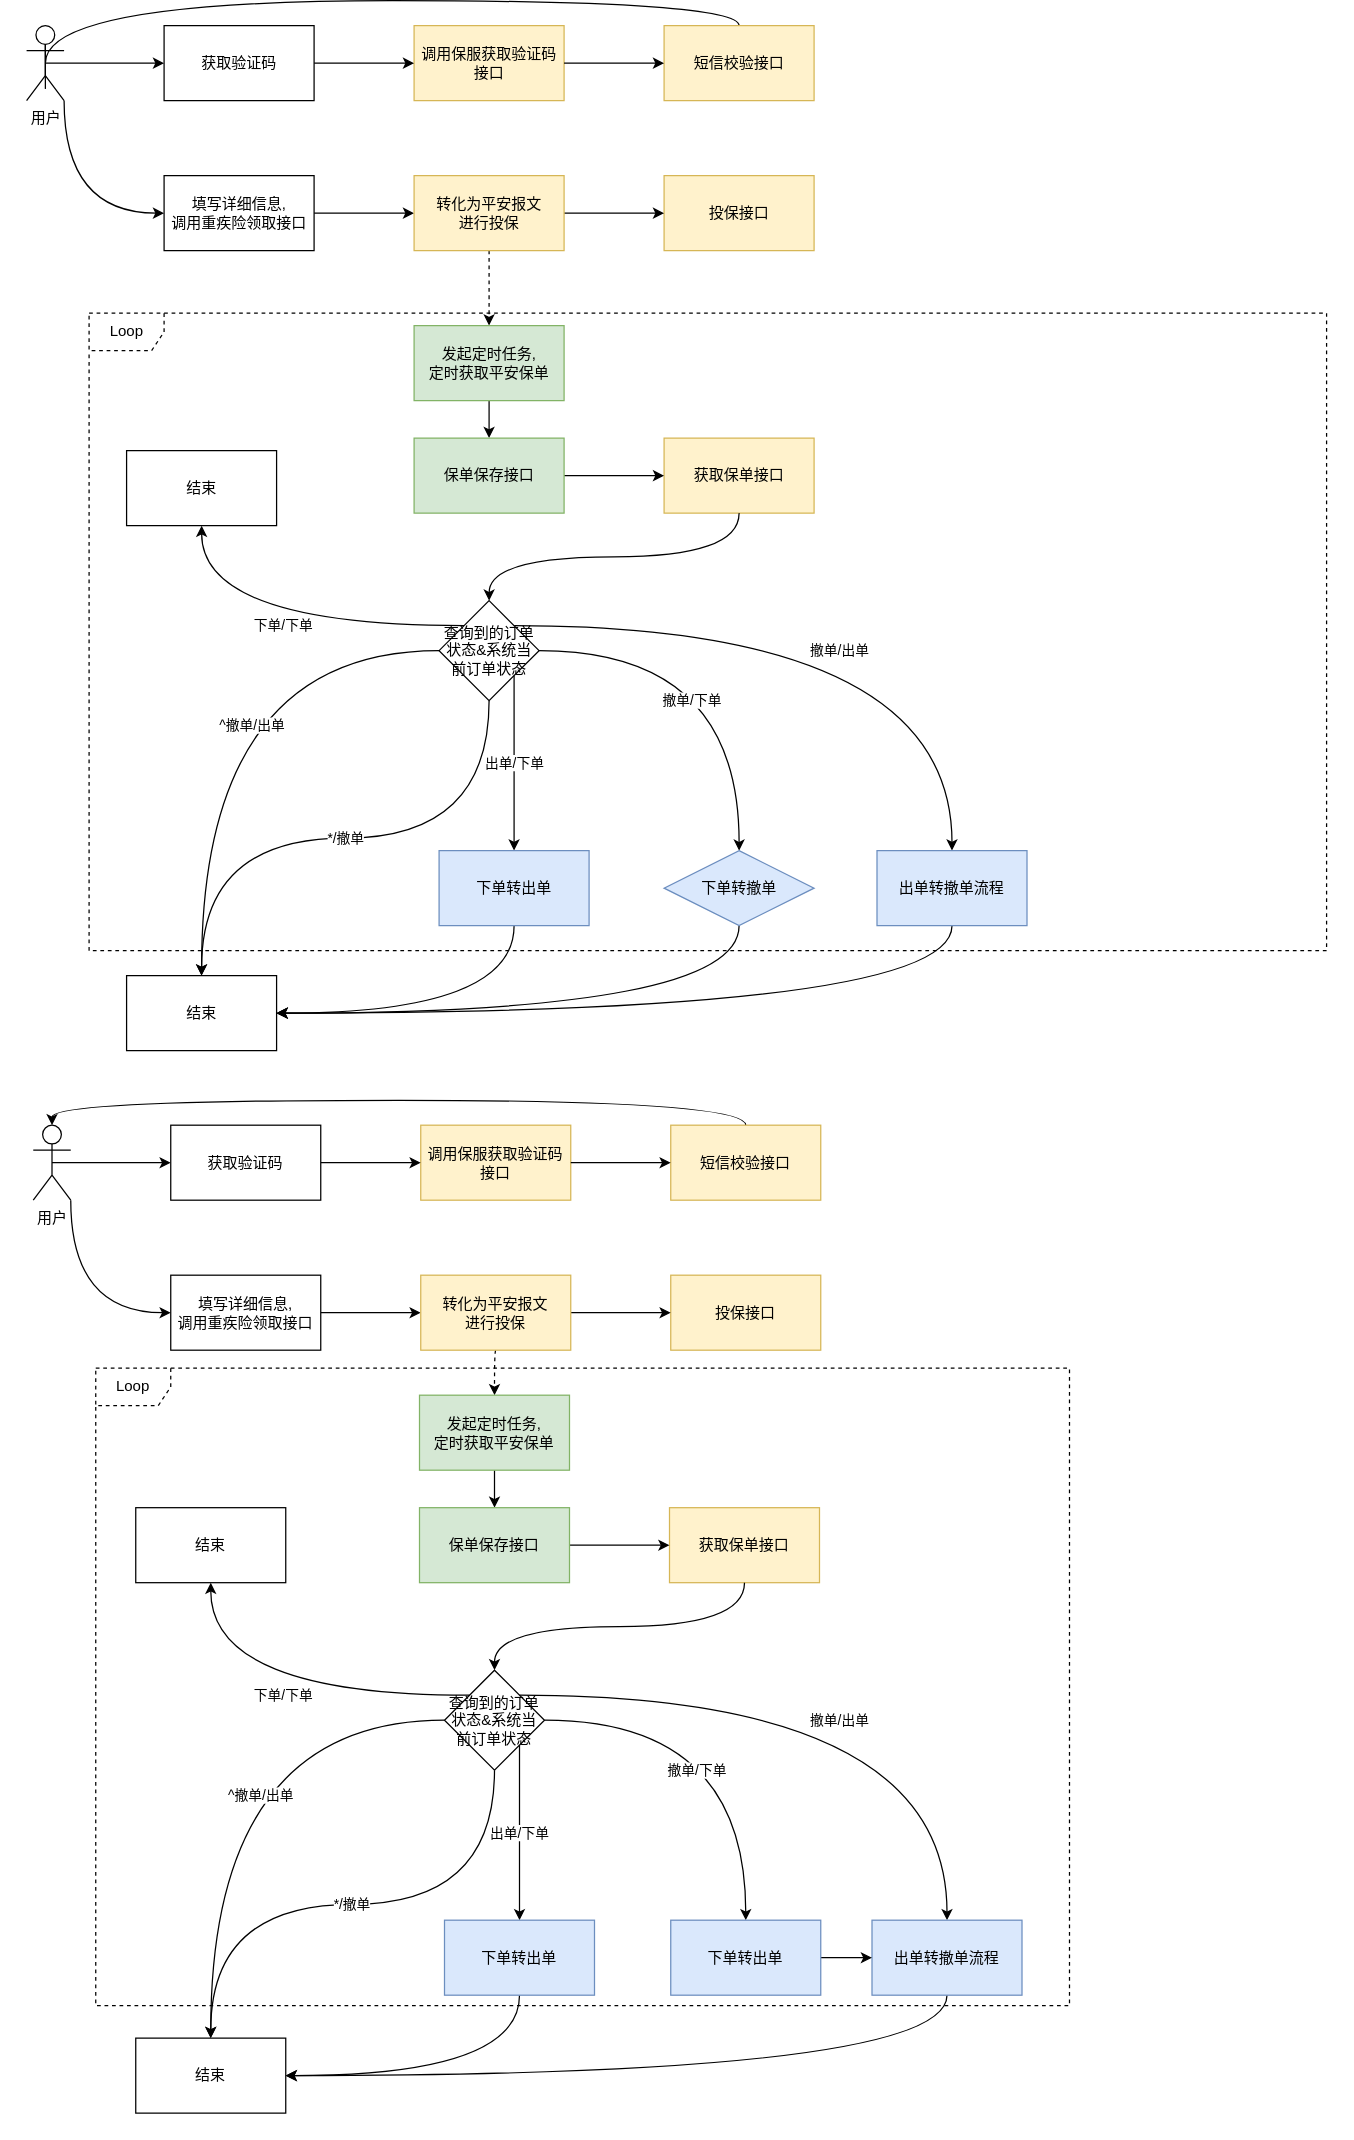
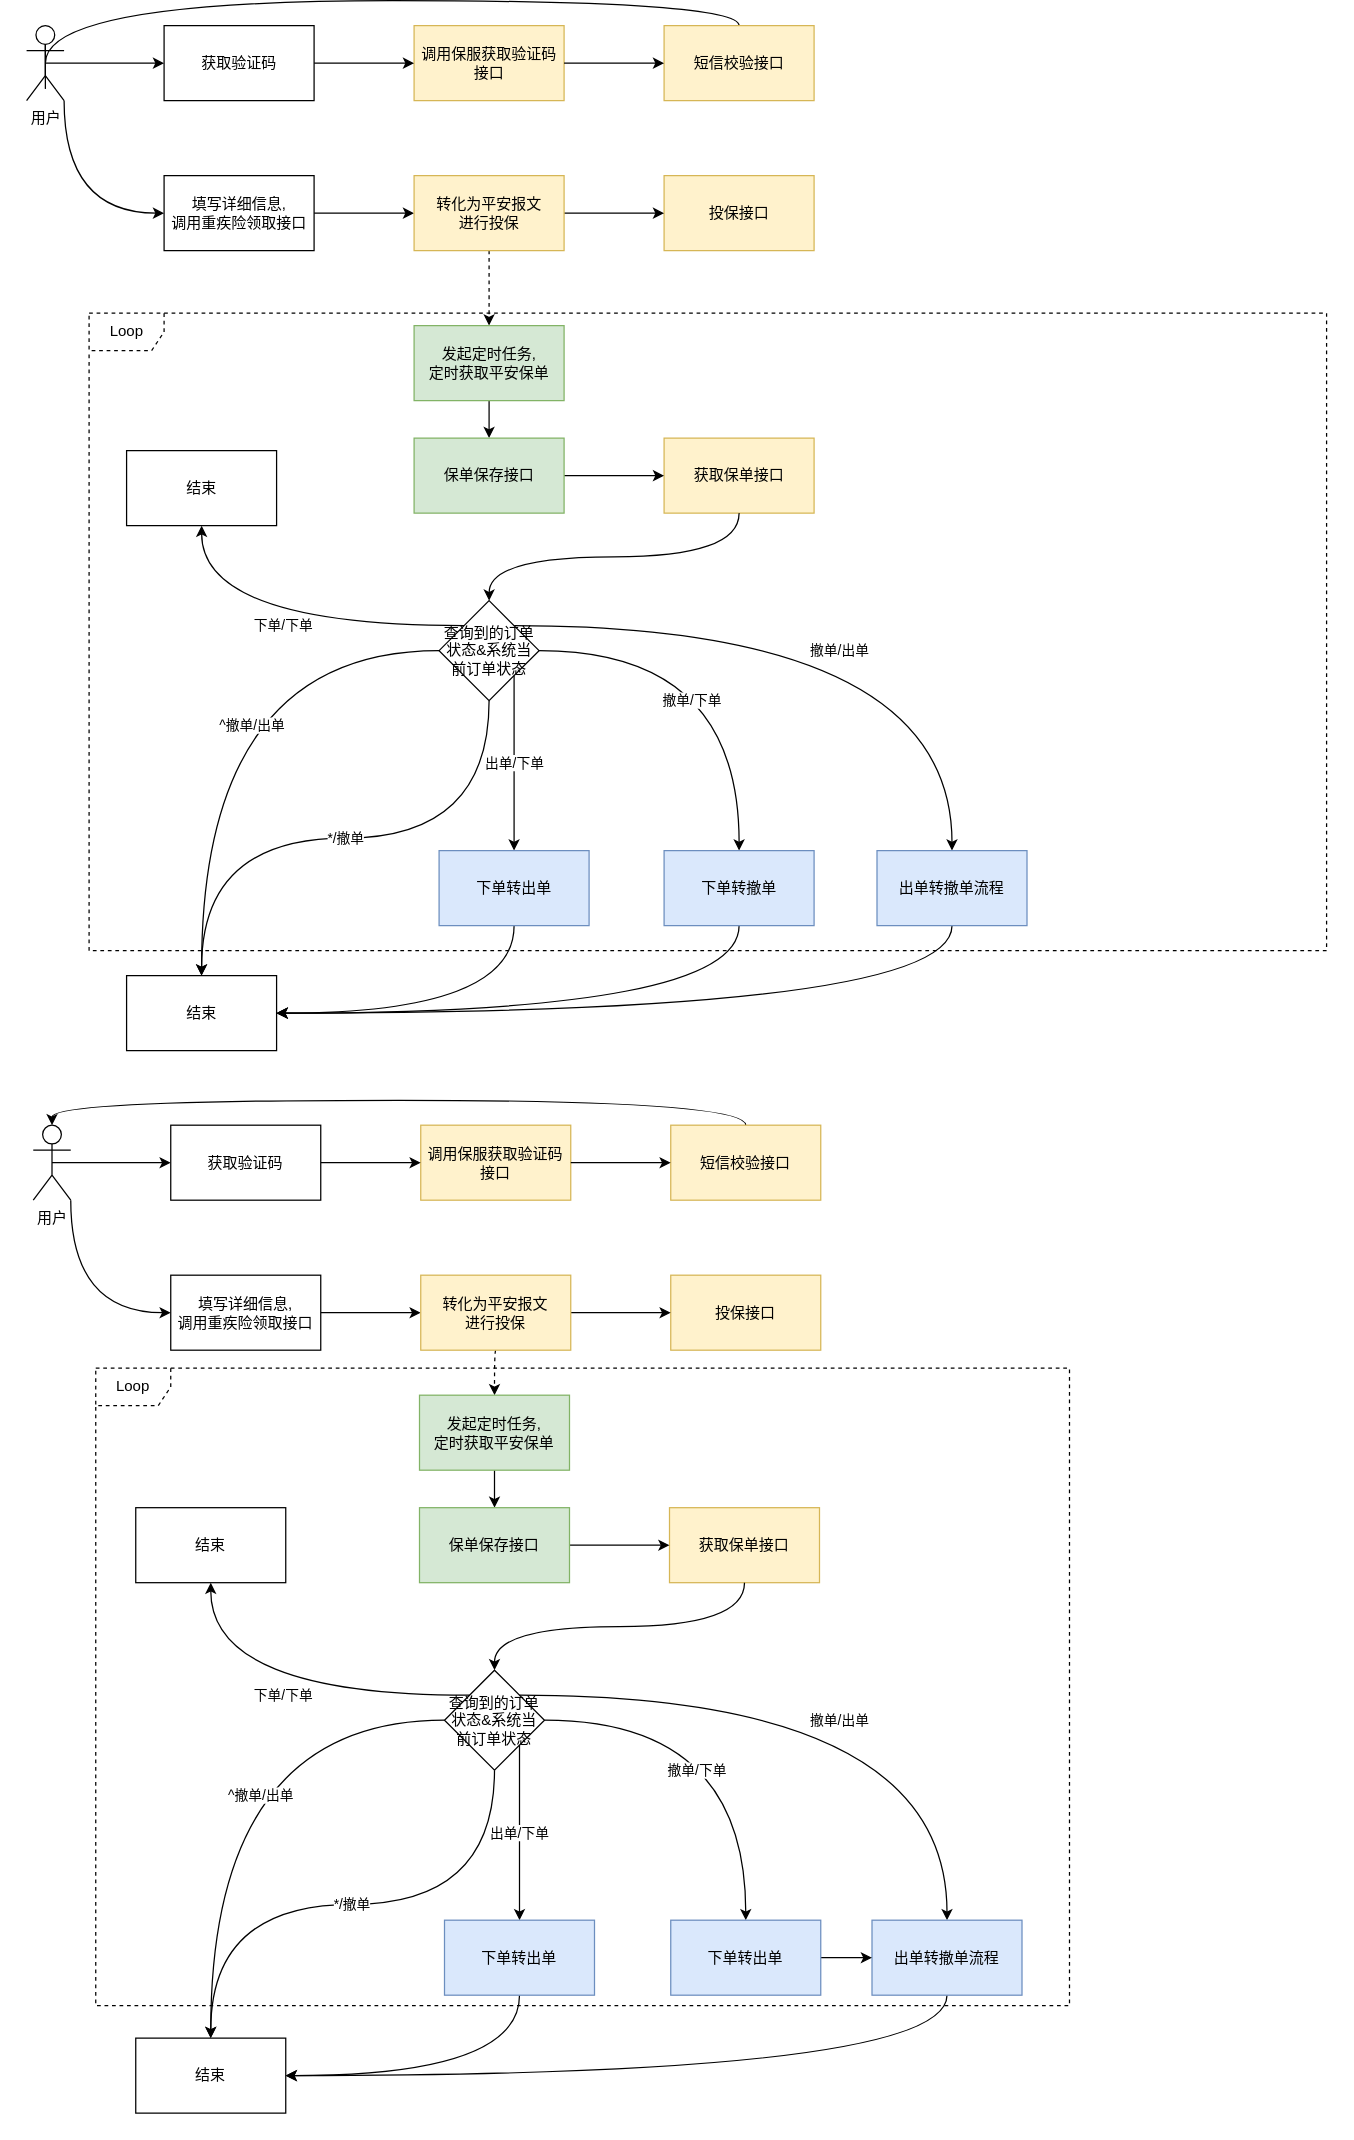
(739, 888) -> (739, 888)
